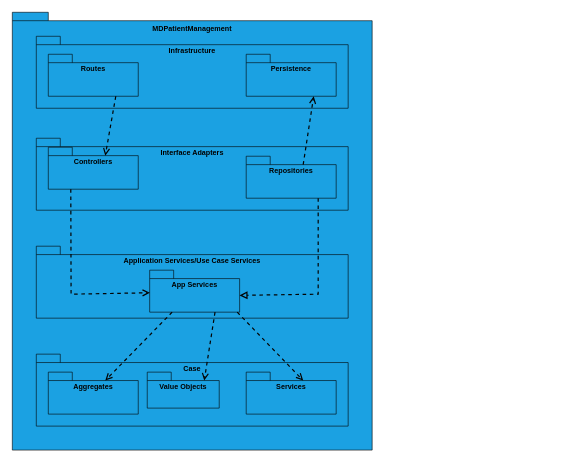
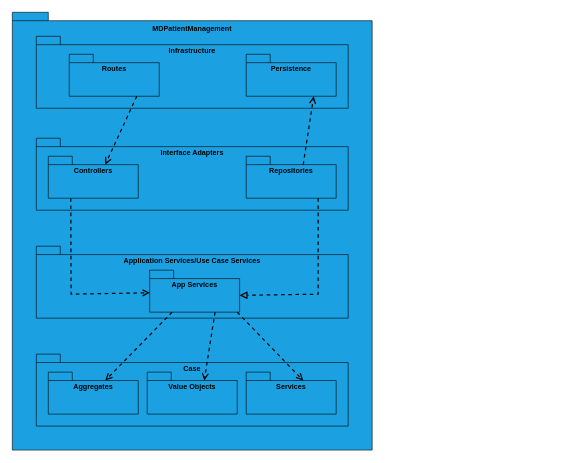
(93, 75) -> (114, 75)
(93, 168) -> (93, 177)
(183, 390) -> (192, 393)
